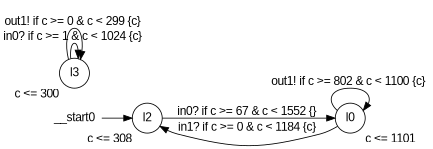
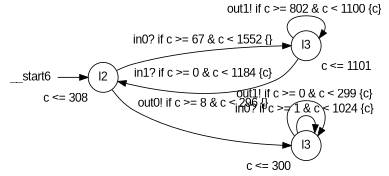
(74, 118) -> (30, 77)
(350, 118) -> (306, 46)
none -> (192, 133)
